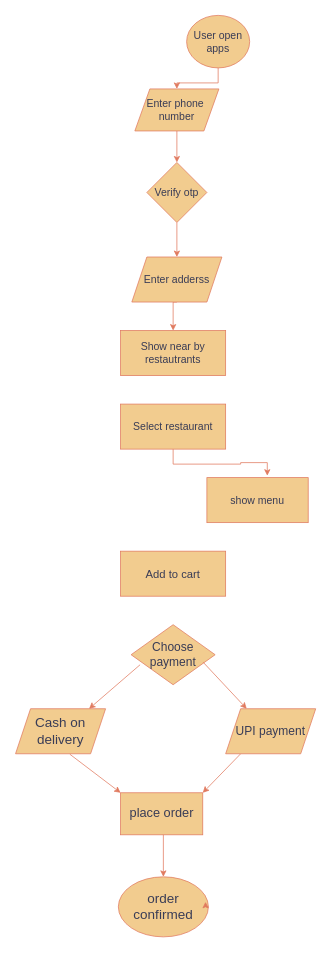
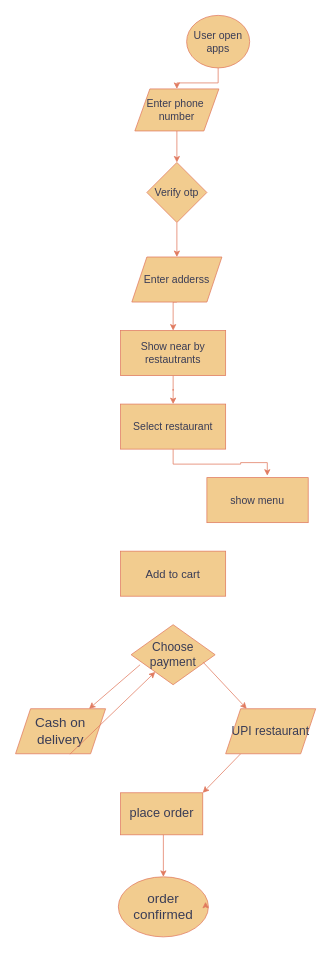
none -> (173, 392)
(270, 731) -> (270, 731)
(93, 772) -> (131, 694)
